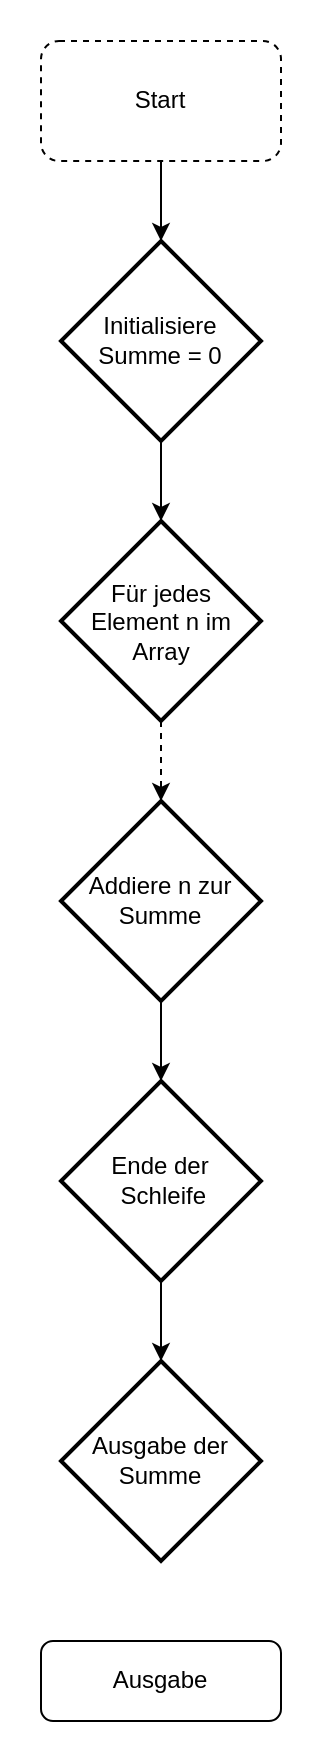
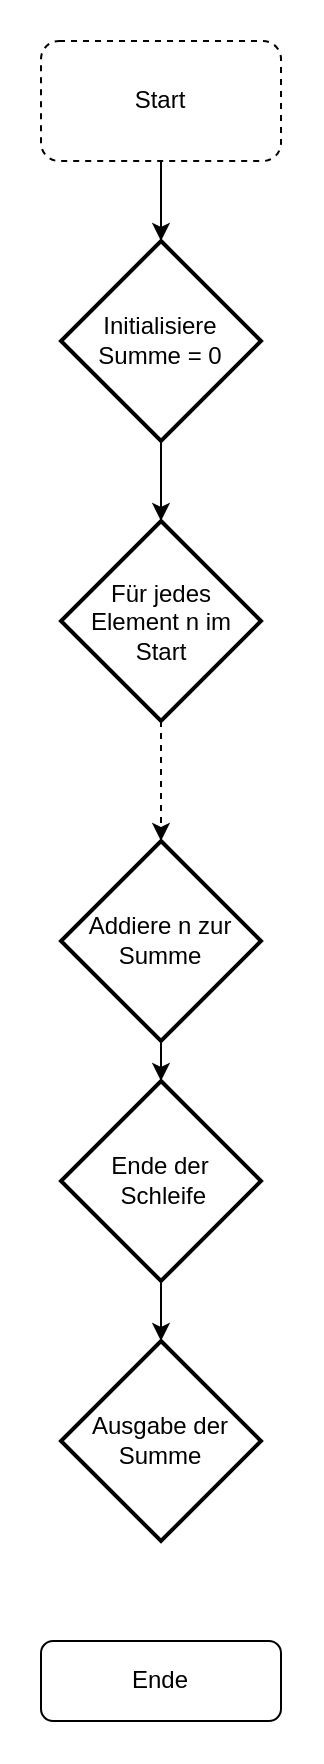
(162, 623) -> (162, 623)
(161, 901) -> (161, 941)
(161, 1461) -> (161, 1441)
(161, 1681) -> (161, 1681)
